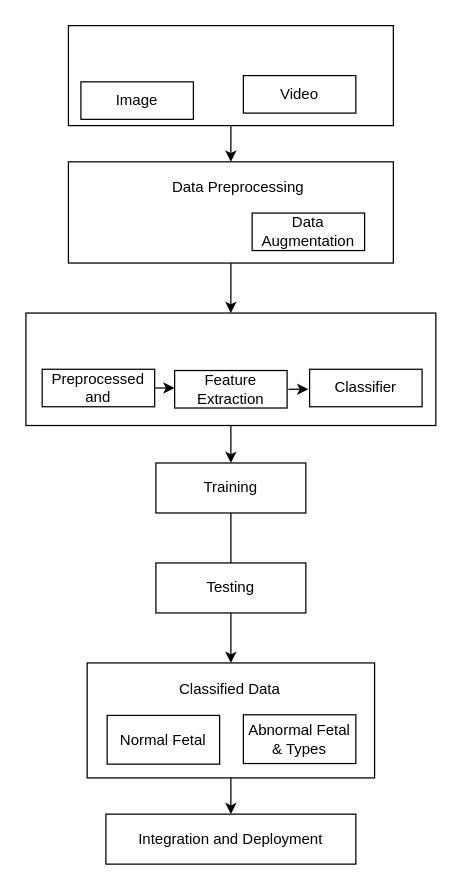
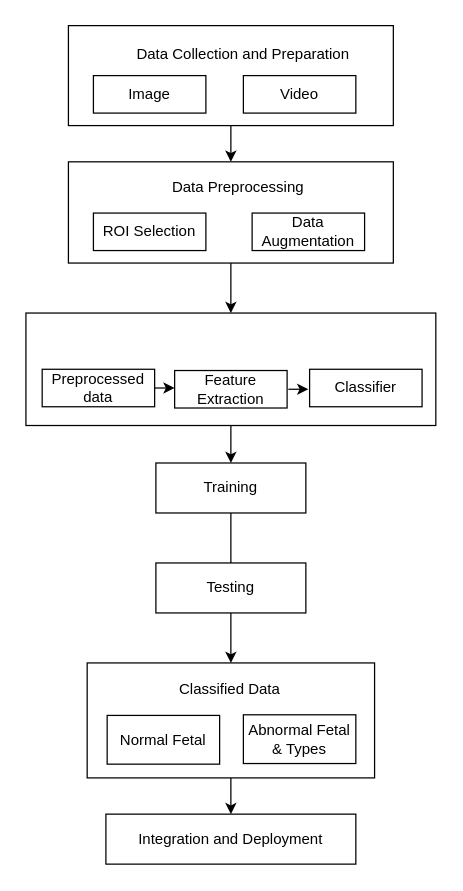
none -> (243, 54)
(137, 101) -> (149, 94)
none -> (149, 232)
(98, 388) -> (98, 388)
